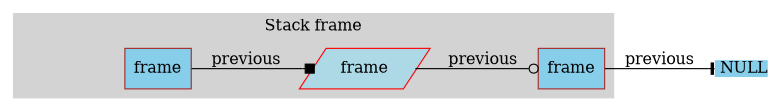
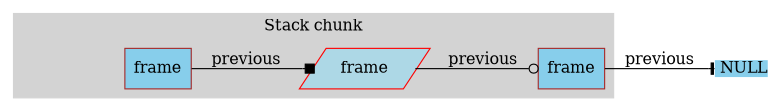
(314, 26) -> (314, 26)
